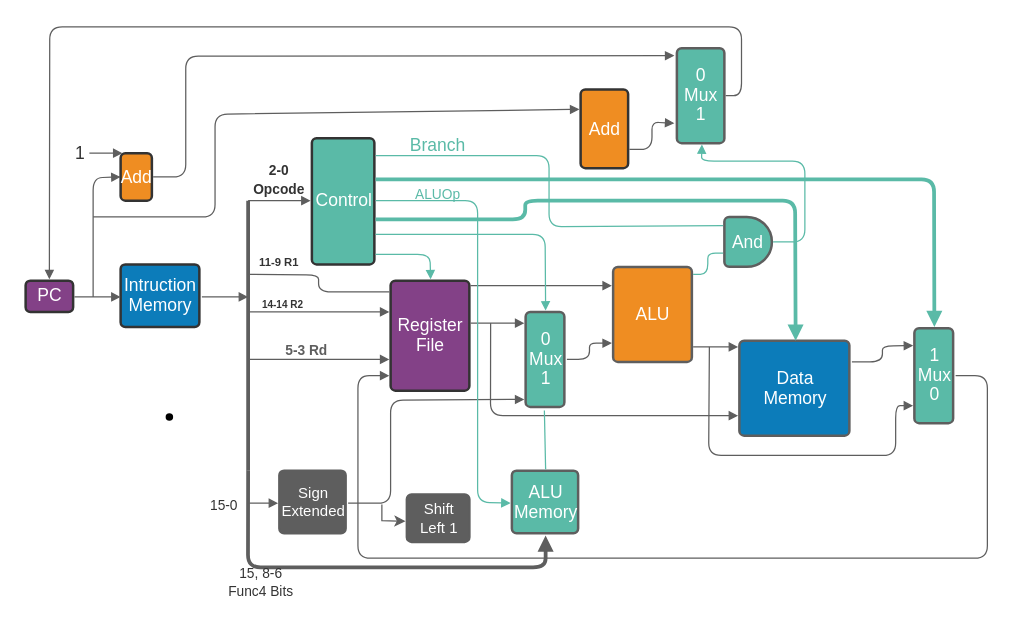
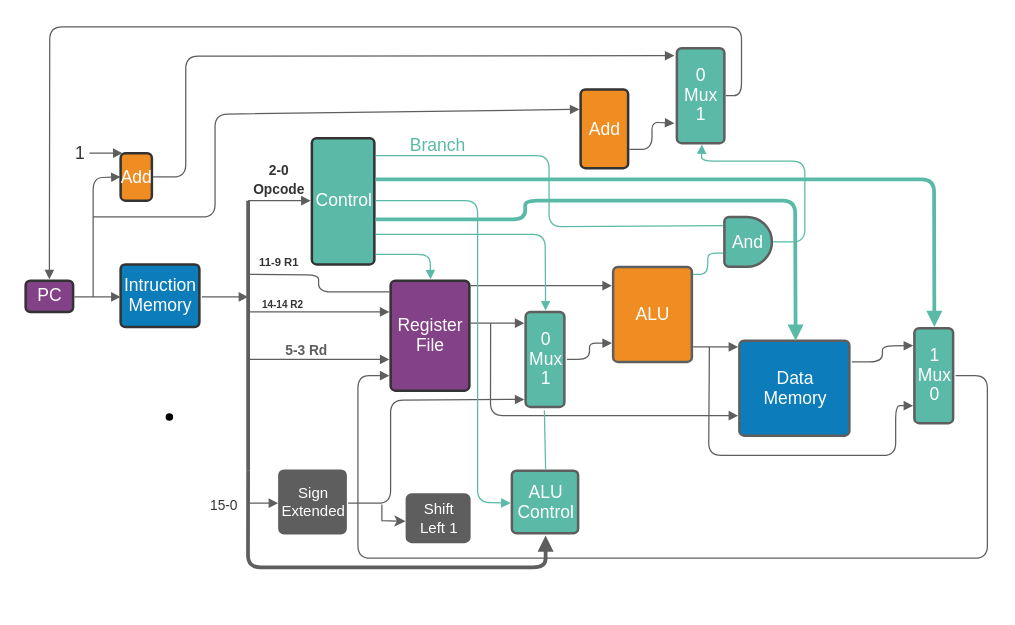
(438, 194) -> none
(546, 502) -> (546, 502)
(261, 582) -> none
